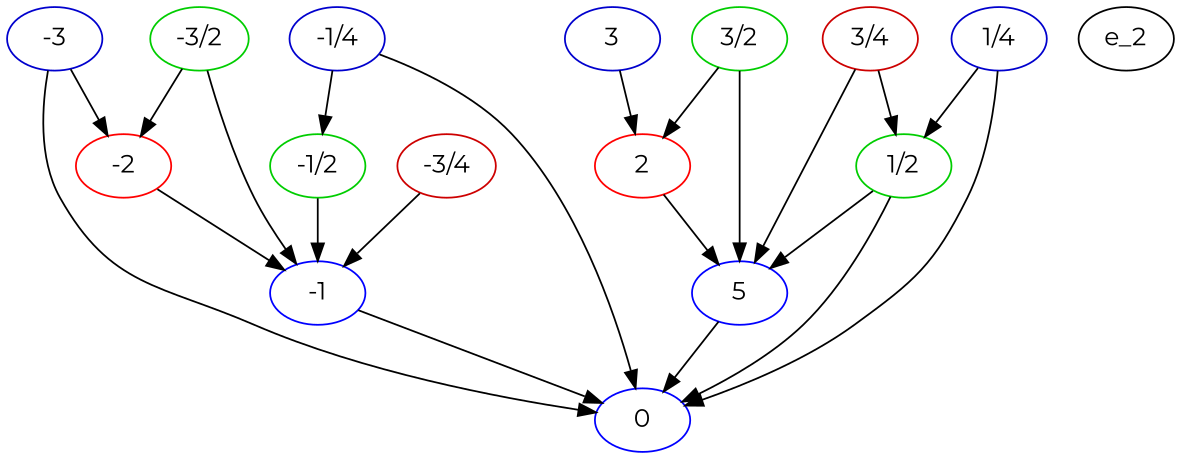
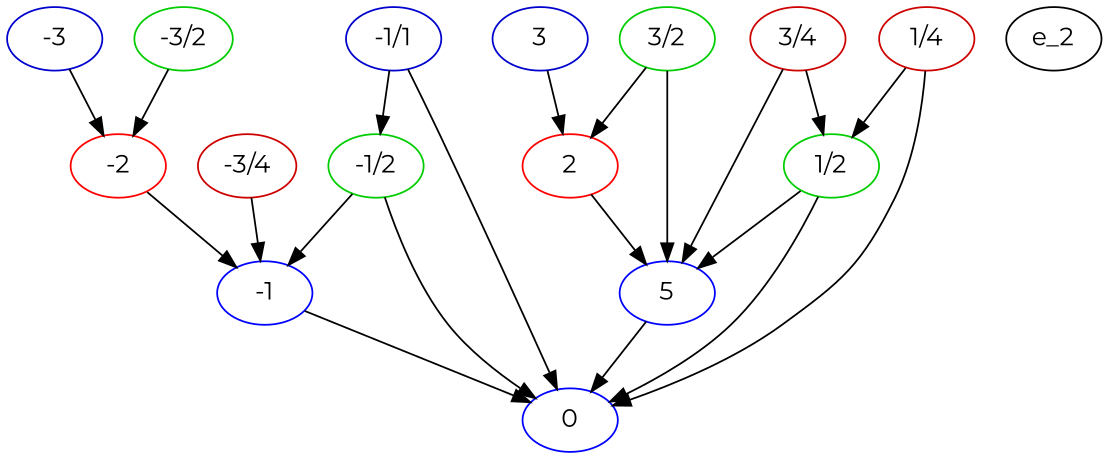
(337, 39) -> (394, 39)
(999, 39) -> (927, 39)
(239, 163) -> none
(239, 319) -> (435, 306)
